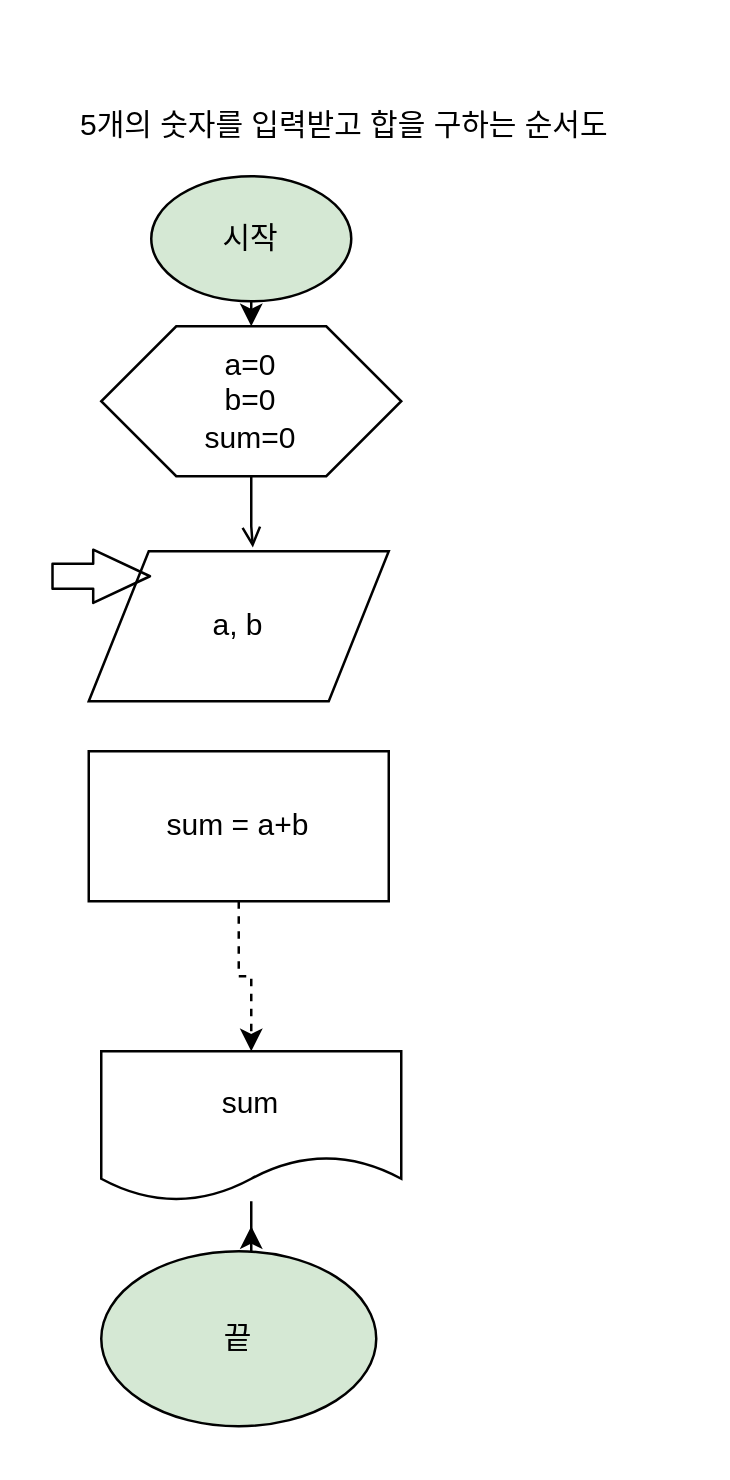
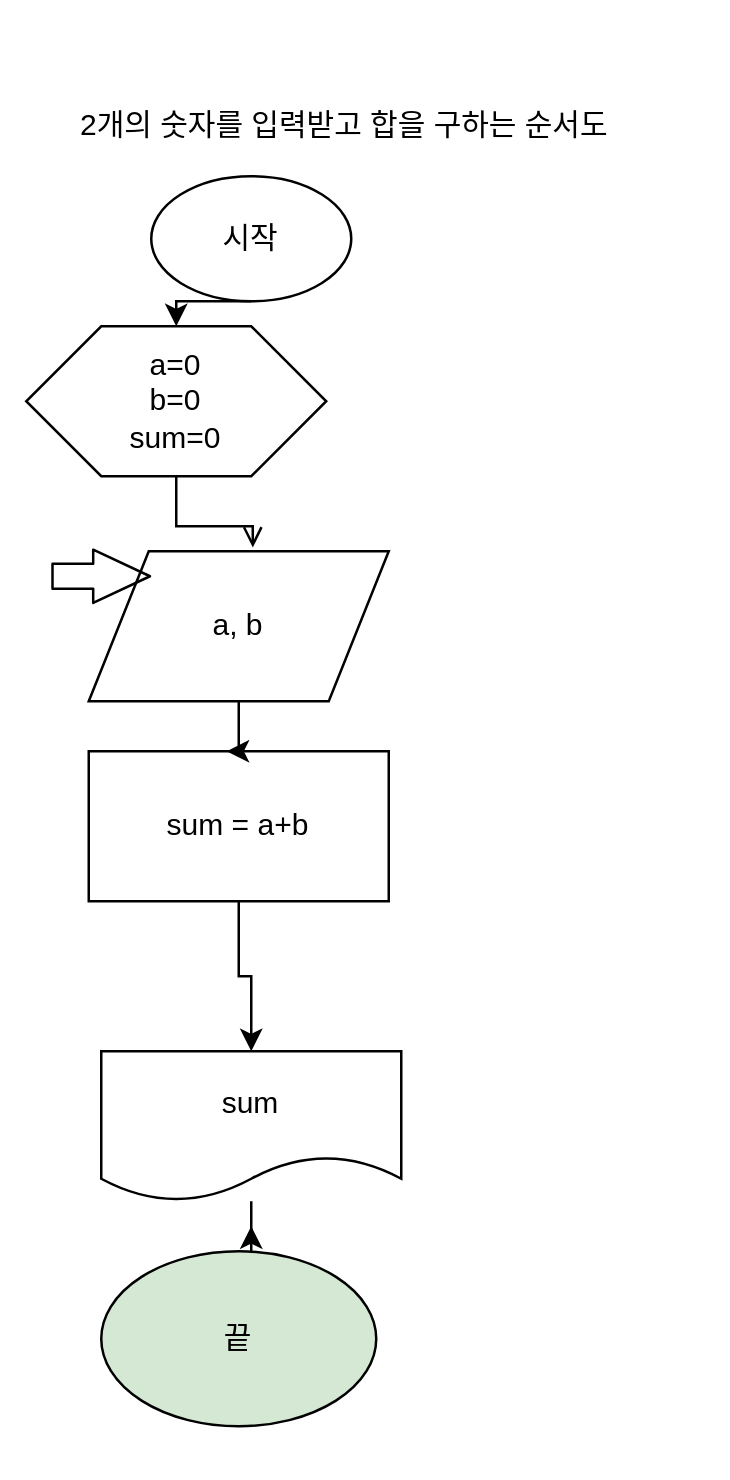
(367, 126) -> (367, 126)
(251, 239) -> (251, 239)
(251, 401) -> (176, 401)
none -> (239, 727)
(240, 976) -> (240, 976)
